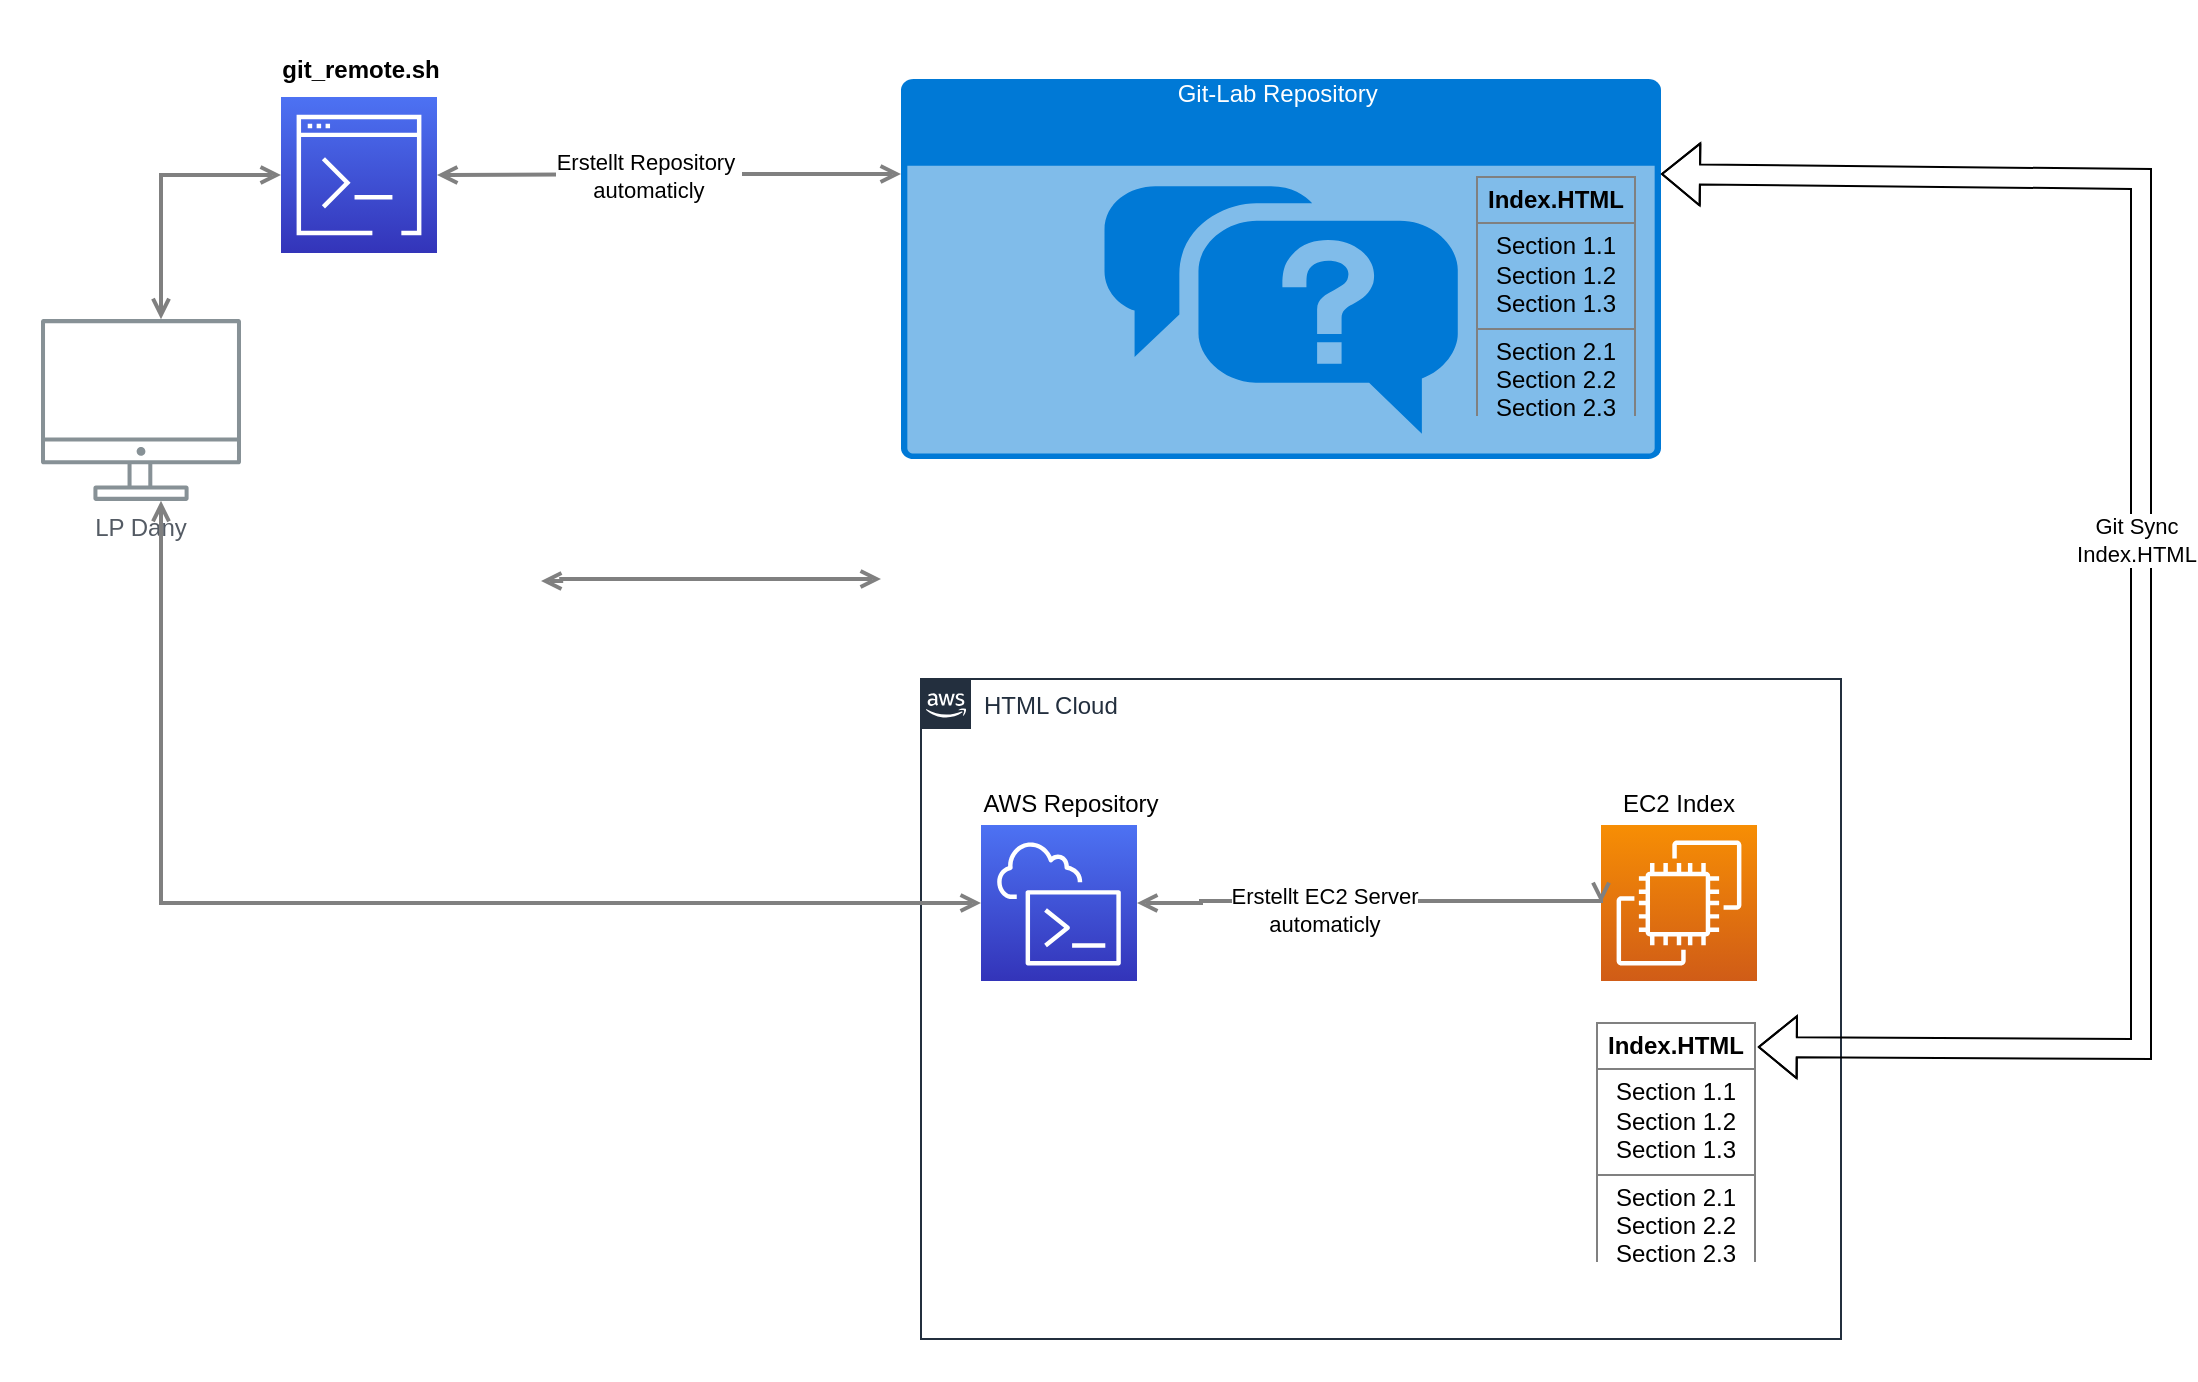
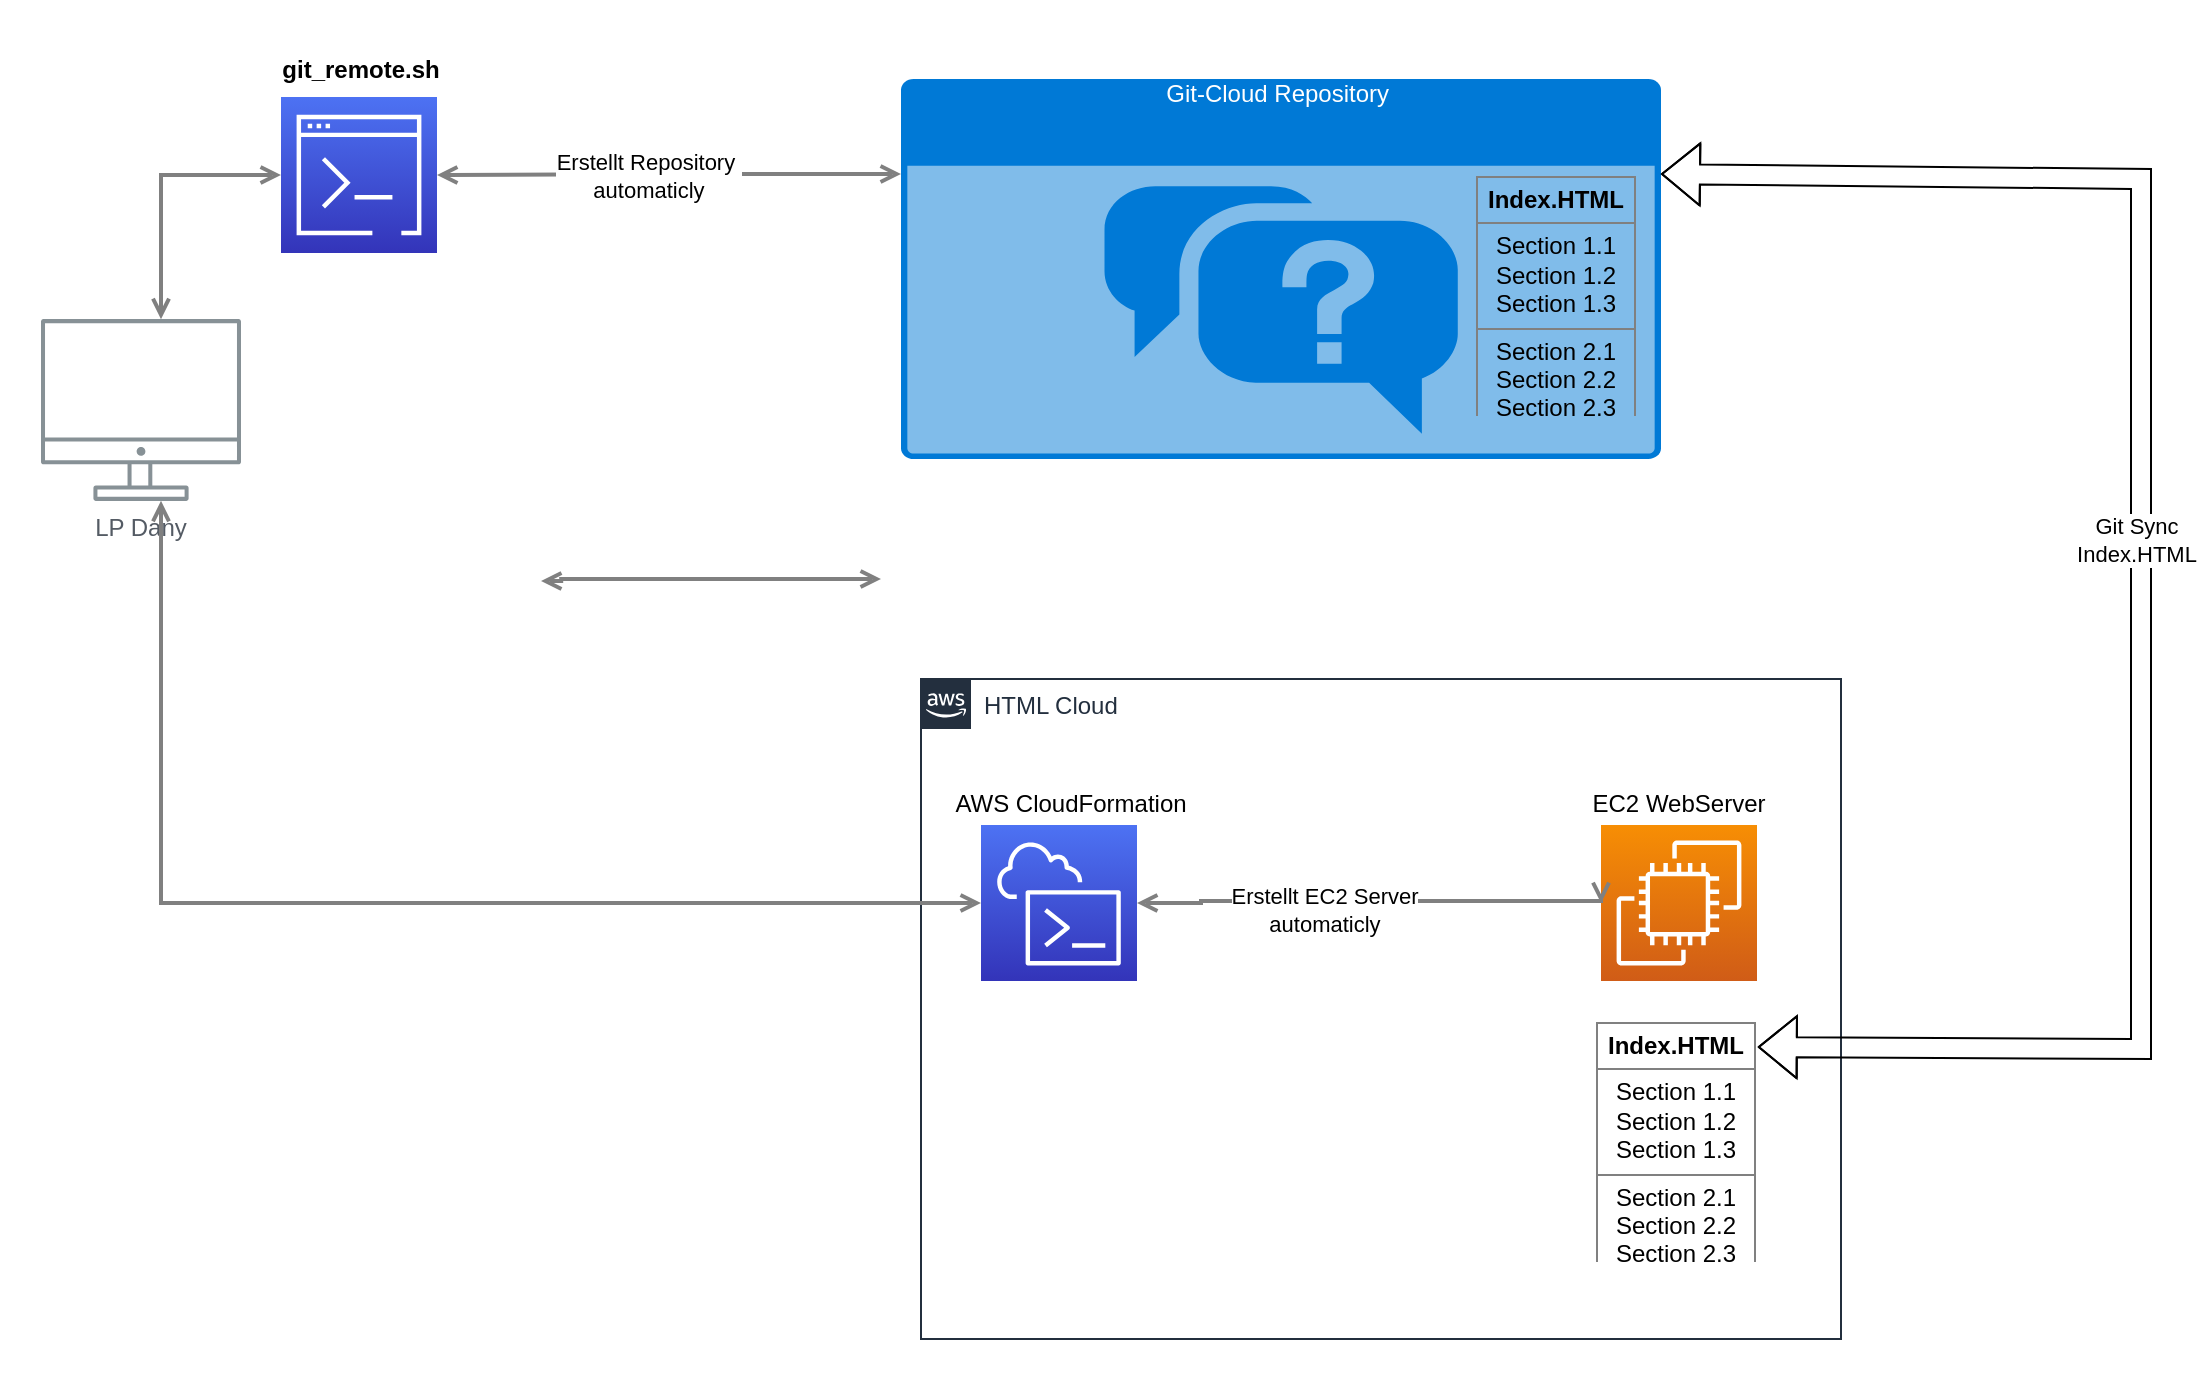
(1282, 95) -> (1282, 95)
(1072, 805) -> (1072, 805)
(1680, 805) -> (1680, 805)
